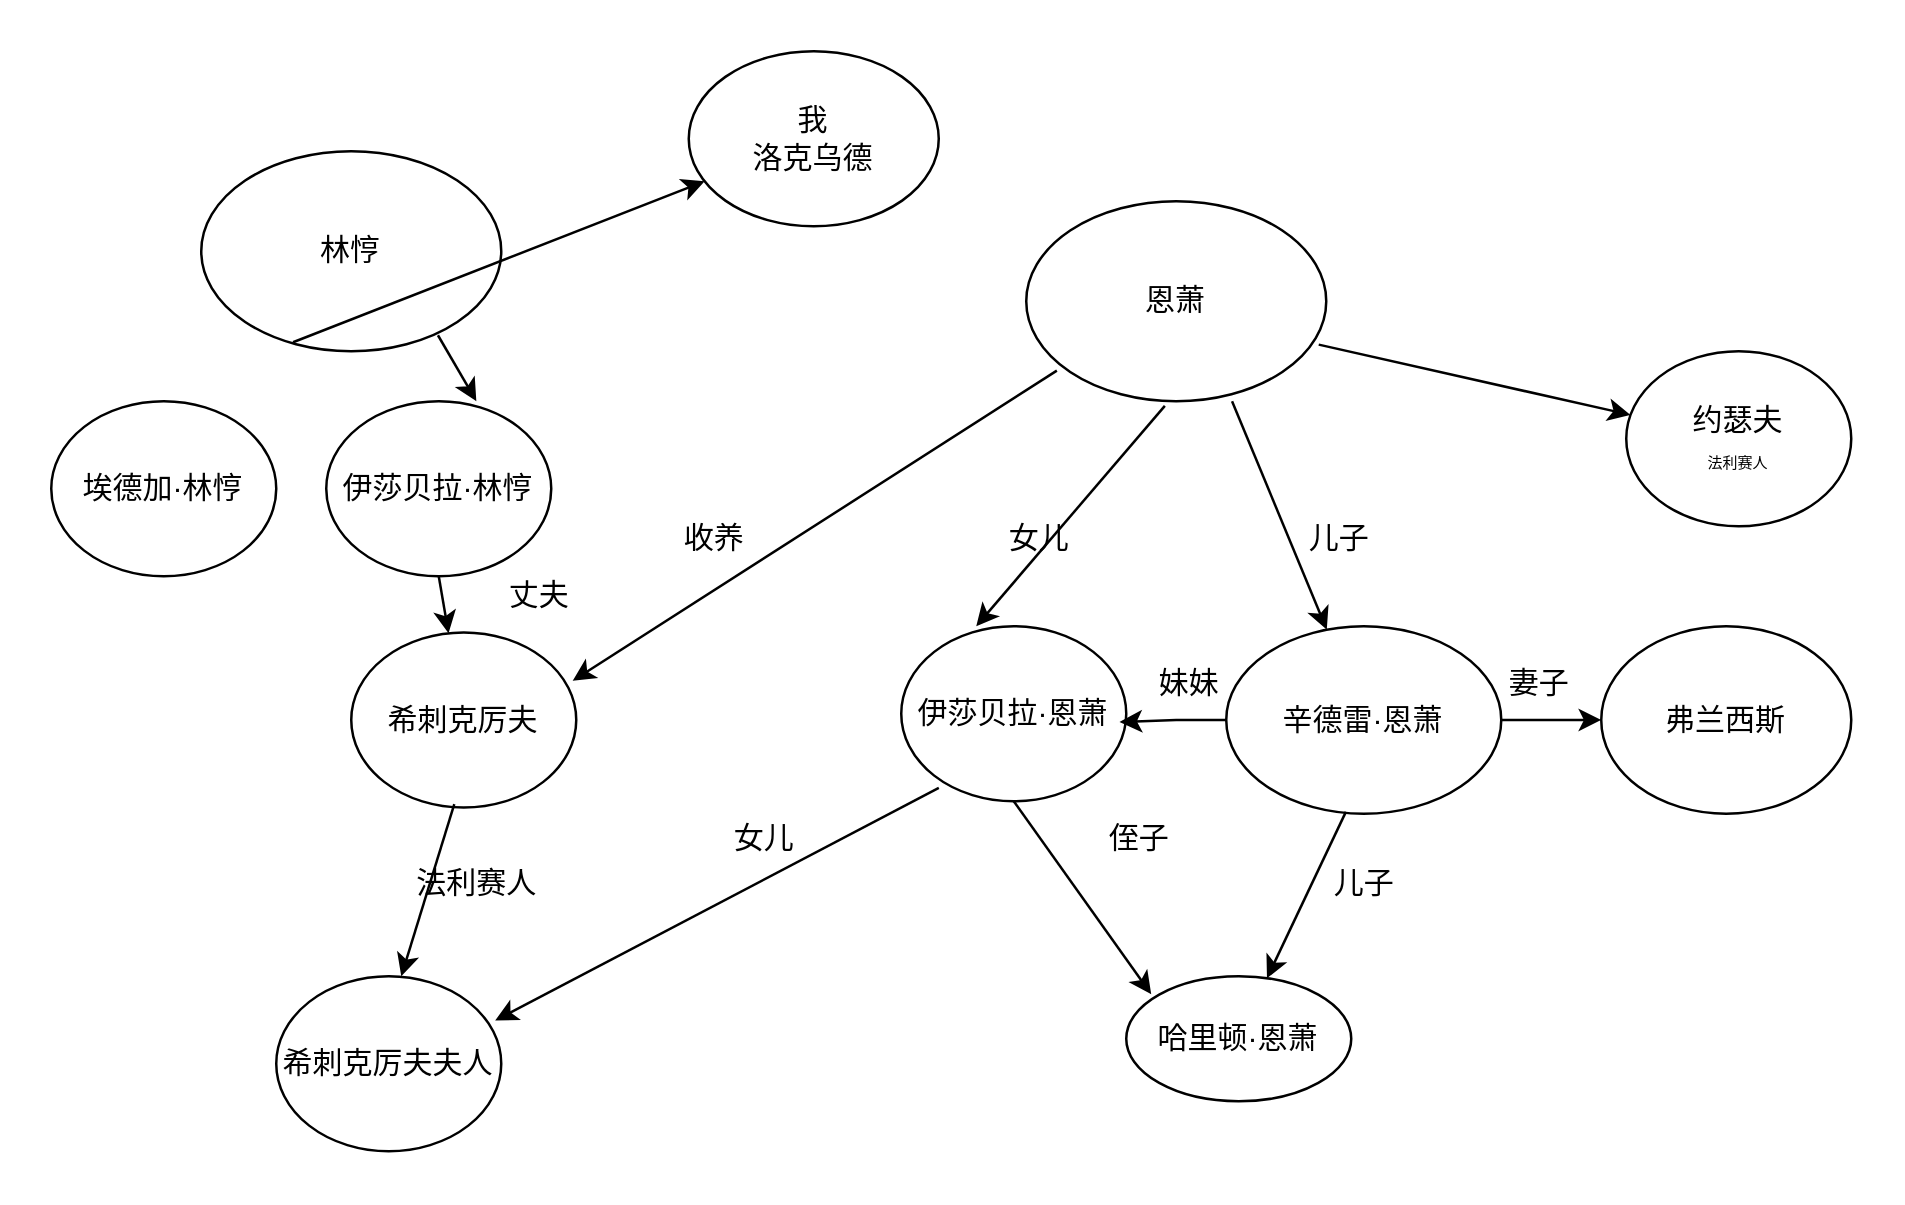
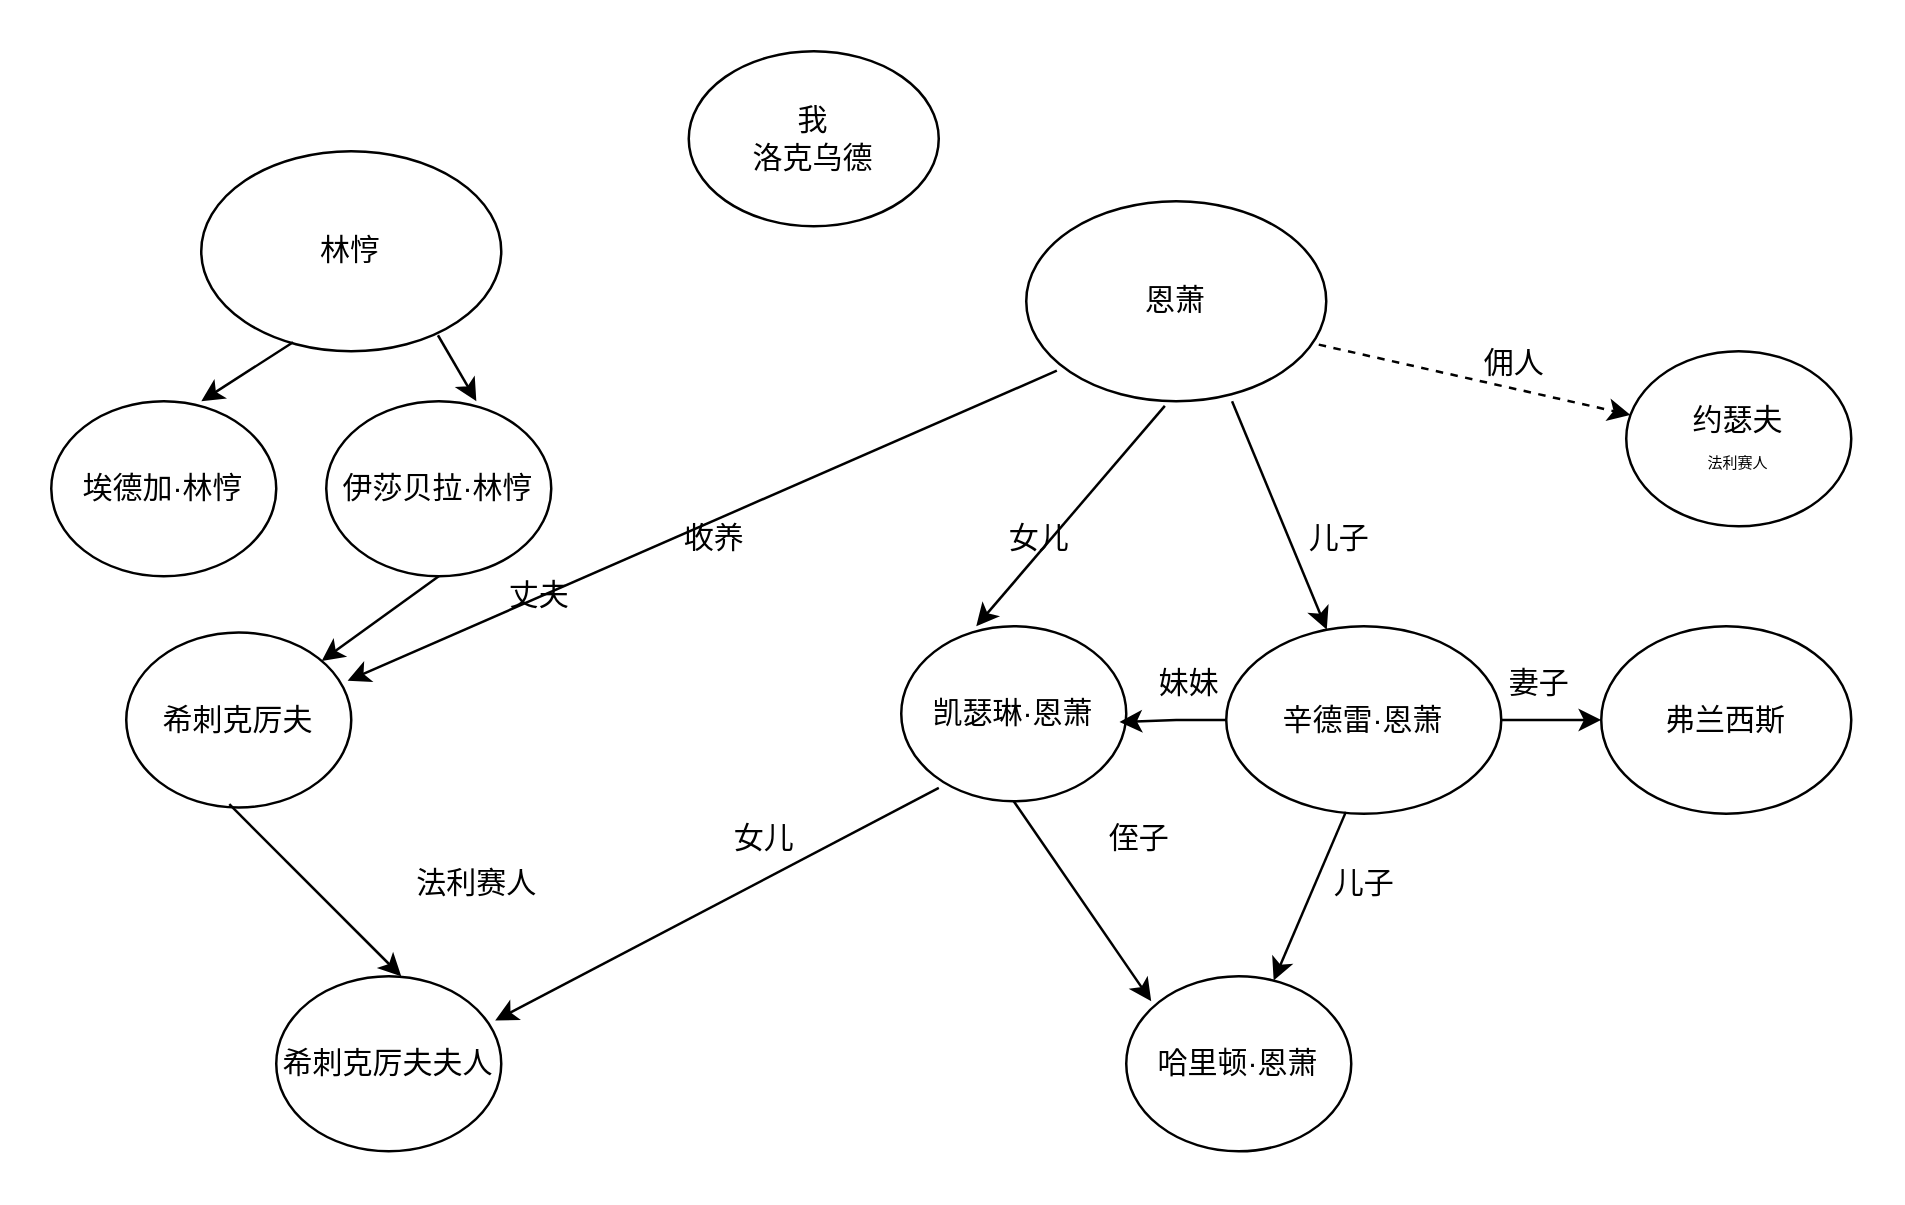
(491, 265) -> (254, 367)
none -> (1514, 364)
(1466, 378) -> (1466, 378)
(1014, 714) -> (1014, 714)
(464, 720) -> (239, 720)
(1239, 1039) -> (1239, 1064)
